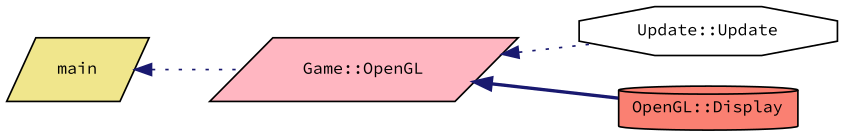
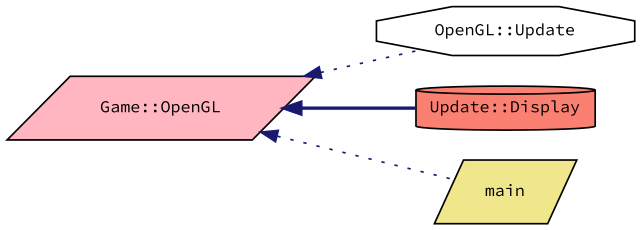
(708, 31) -> (506, 31)
(197, 70) -> (366, 158)
(708, 108) -> (506, 108)
